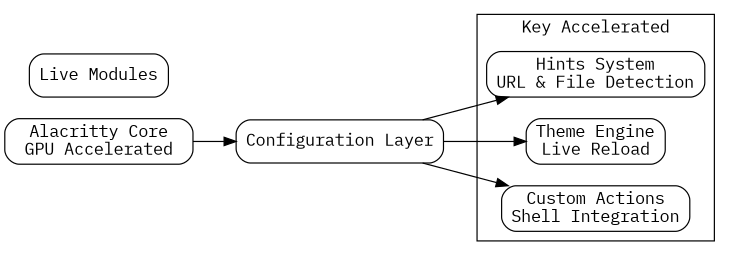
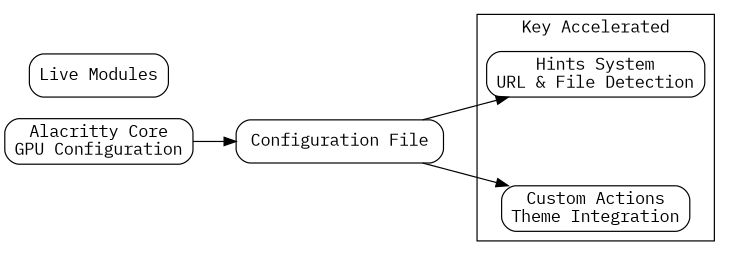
(99, 141) -> (99, 141)
(340, 141) -> (340, 141)
(596, 141) -> none
(596, 209) -> (596, 209)
